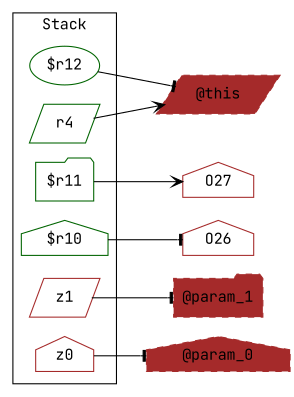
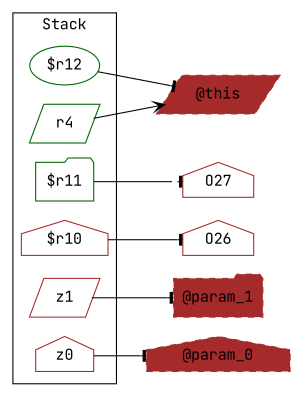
(133, 182) -> (133, 182)
(65, 240) -> (65, 240)
